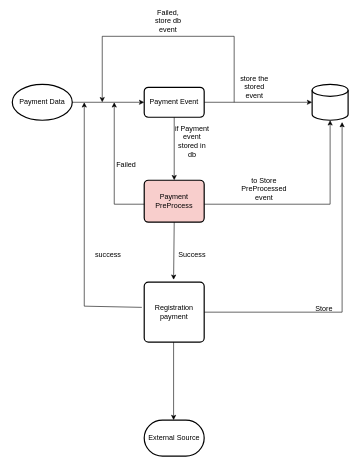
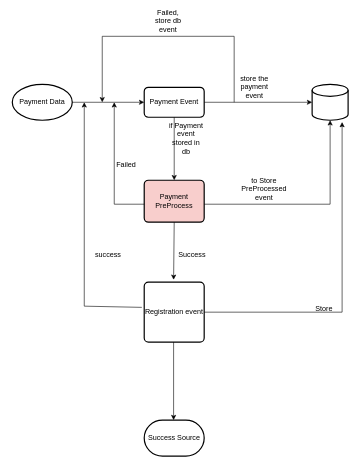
(255, 87) -> (255, 87)
(192, 141) -> (186, 138)
(174, 312) -> (174, 312)
(174, 438) -> (174, 438)
